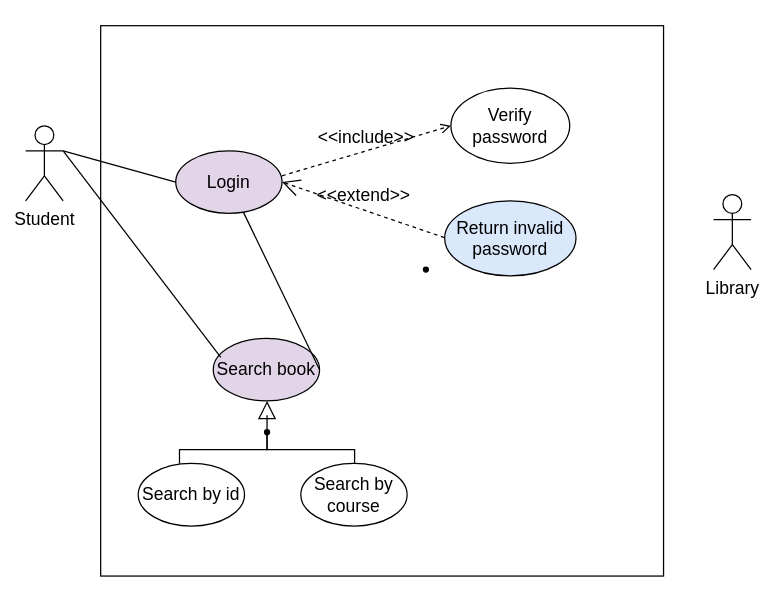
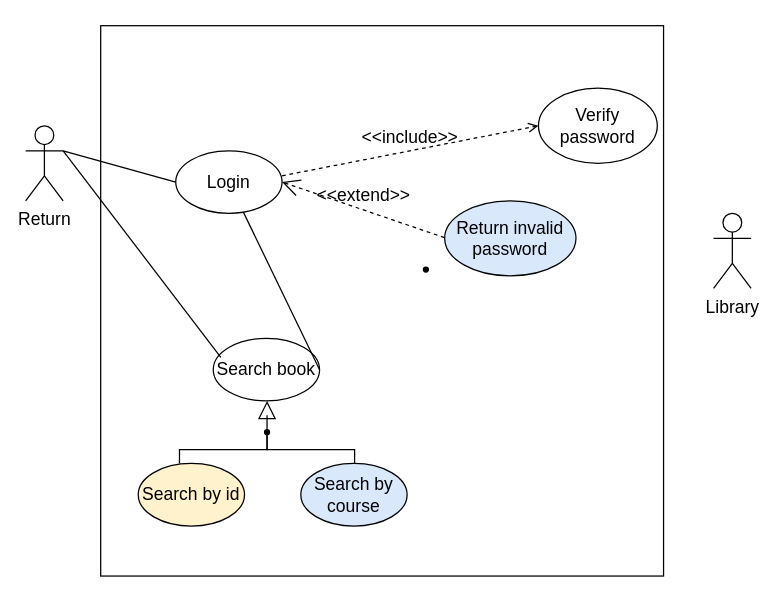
(510, 126) -> (598, 126)
(229, 182) -> (229, 182)
(45, 220) -> (45, 220)
(732, 232) -> (732, 251)
(266, 369) -> (266, 369)
(191, 494) -> (191, 494)
(354, 494) -> (354, 494)
